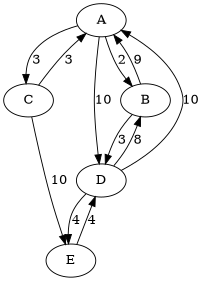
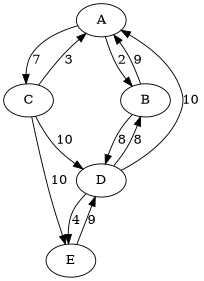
(37, 60) -> (37, 60)
(94, 96) -> (52, 143)
(122, 140) -> (122, 140)
(92, 221) -> (92, 221)
